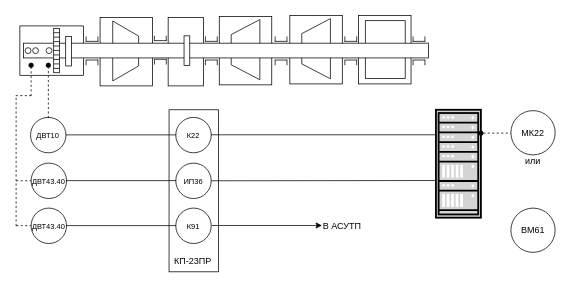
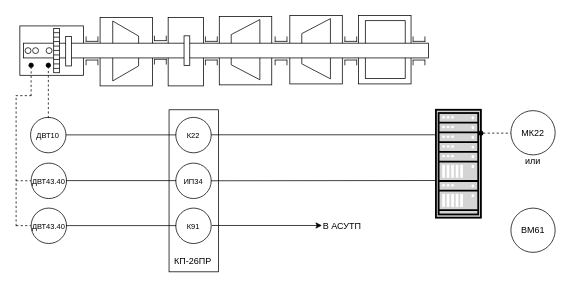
(194, 181) -> (194, 181)
(193, 261) -> (193, 261)
